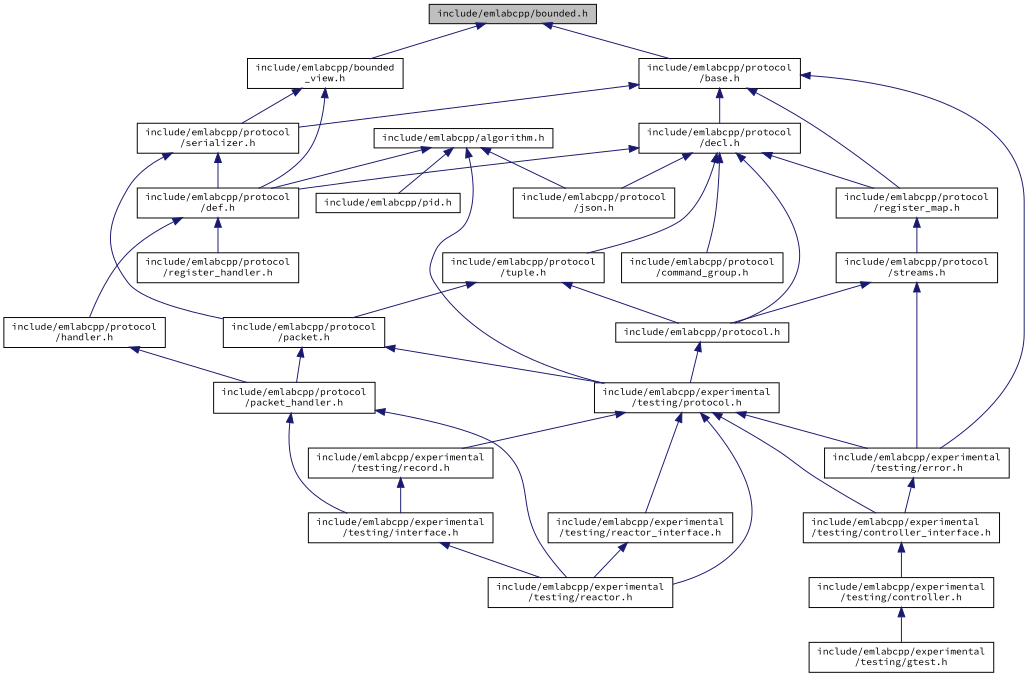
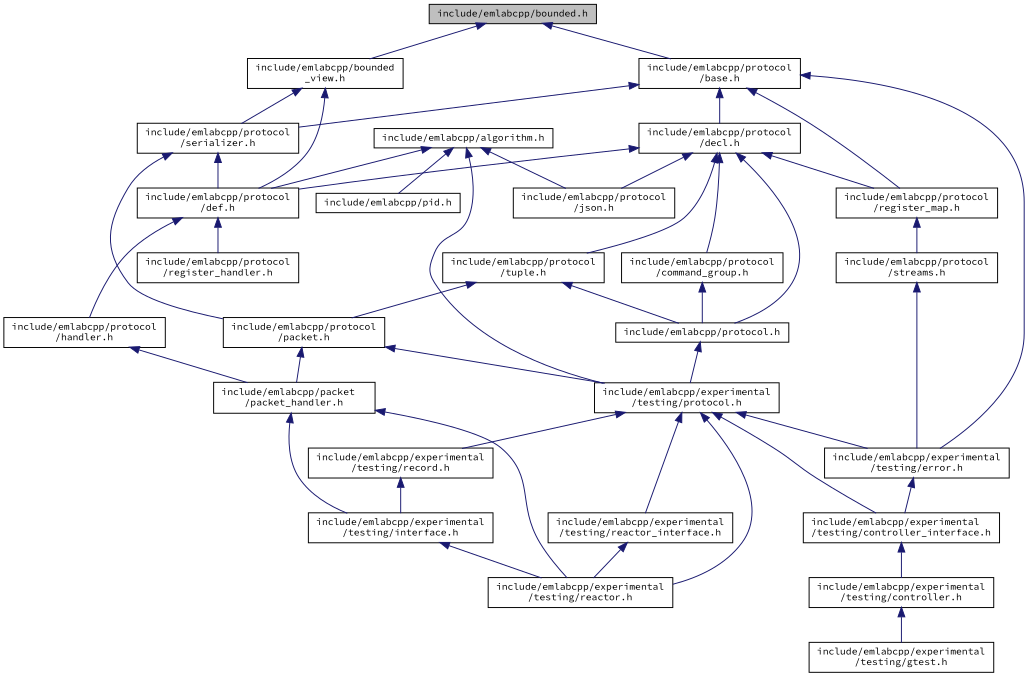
(796, 304) -> (702, 308)
(294, 398) -> (294, 398)
